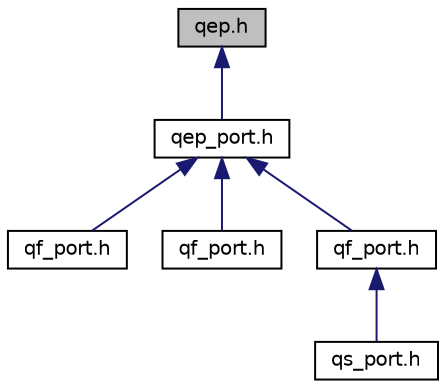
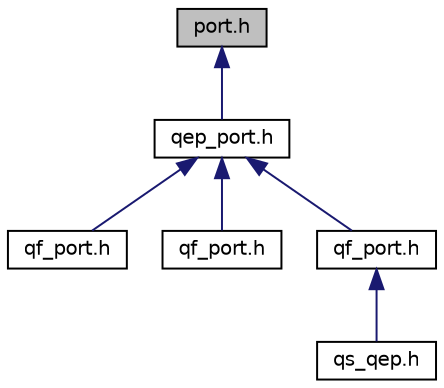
(222, 28) -> (222, 28)
(377, 361) -> (377, 361)
